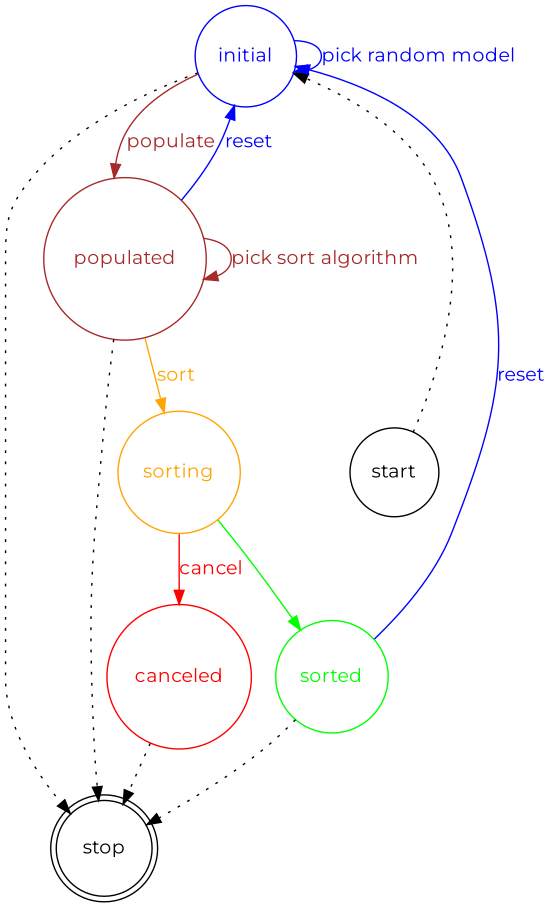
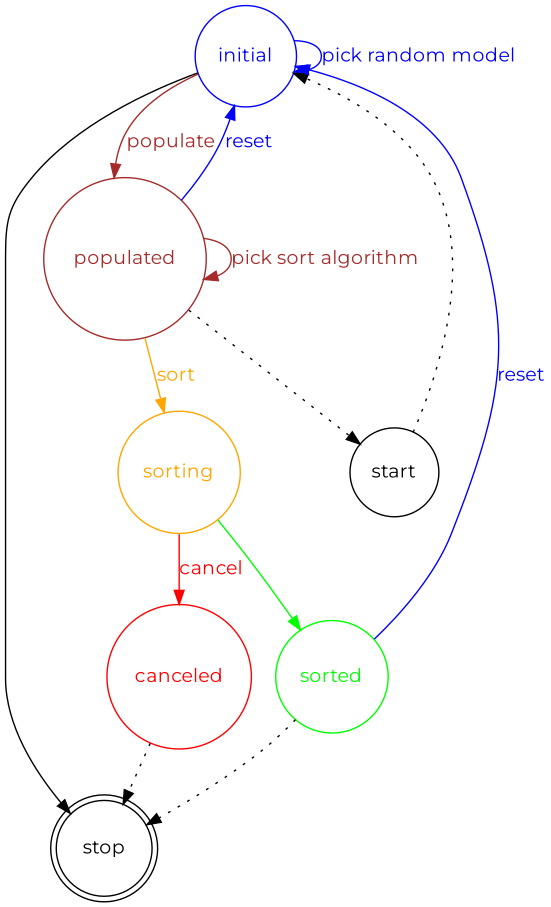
(6, 395) -> (6, 395)
(93, 563) -> (269, 373)
